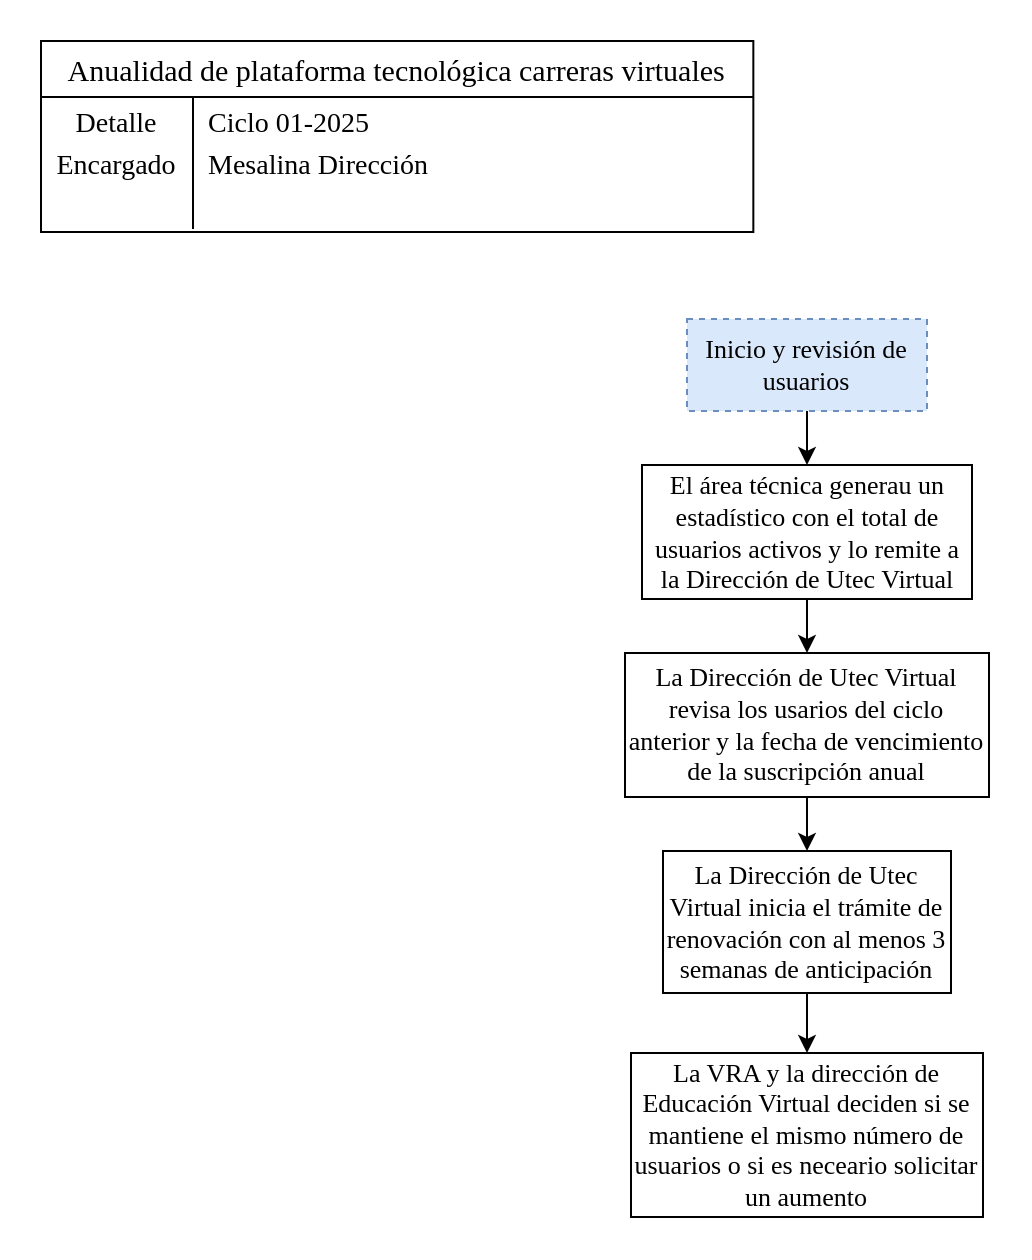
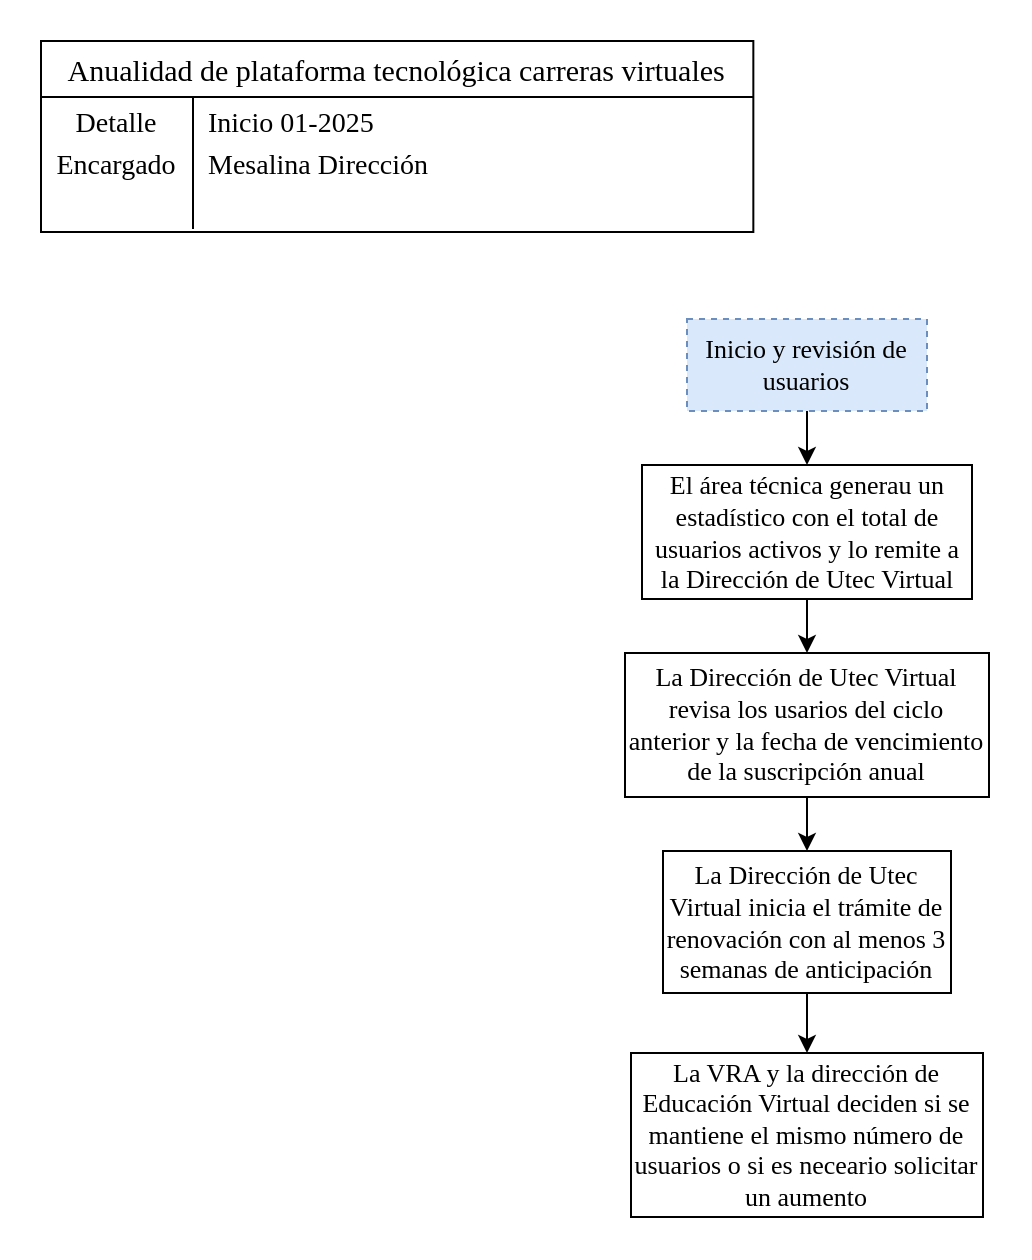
(313, 117) -> (322, 117)
